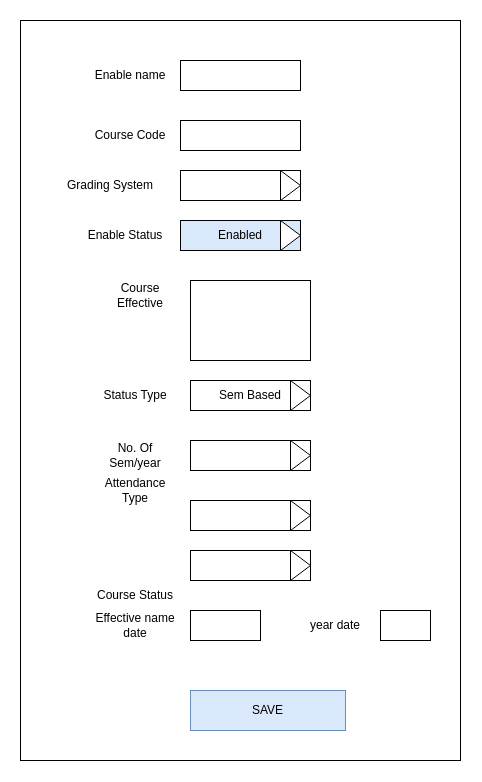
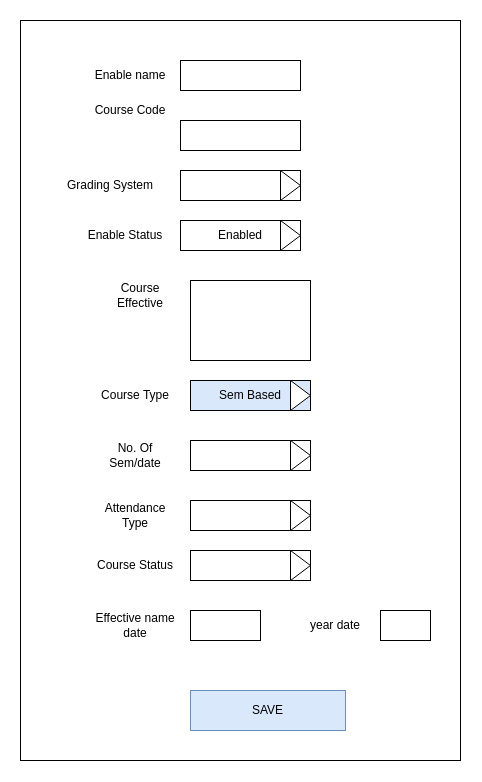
(131, 136) -> (131, 111)
(241, 236) -> (241, 236)
(136, 396) -> (136, 396)
(251, 396) -> (251, 396)
(136, 456) -> (136, 456)
(136, 491) -> (136, 516)
(136, 596) -> (136, 566)
